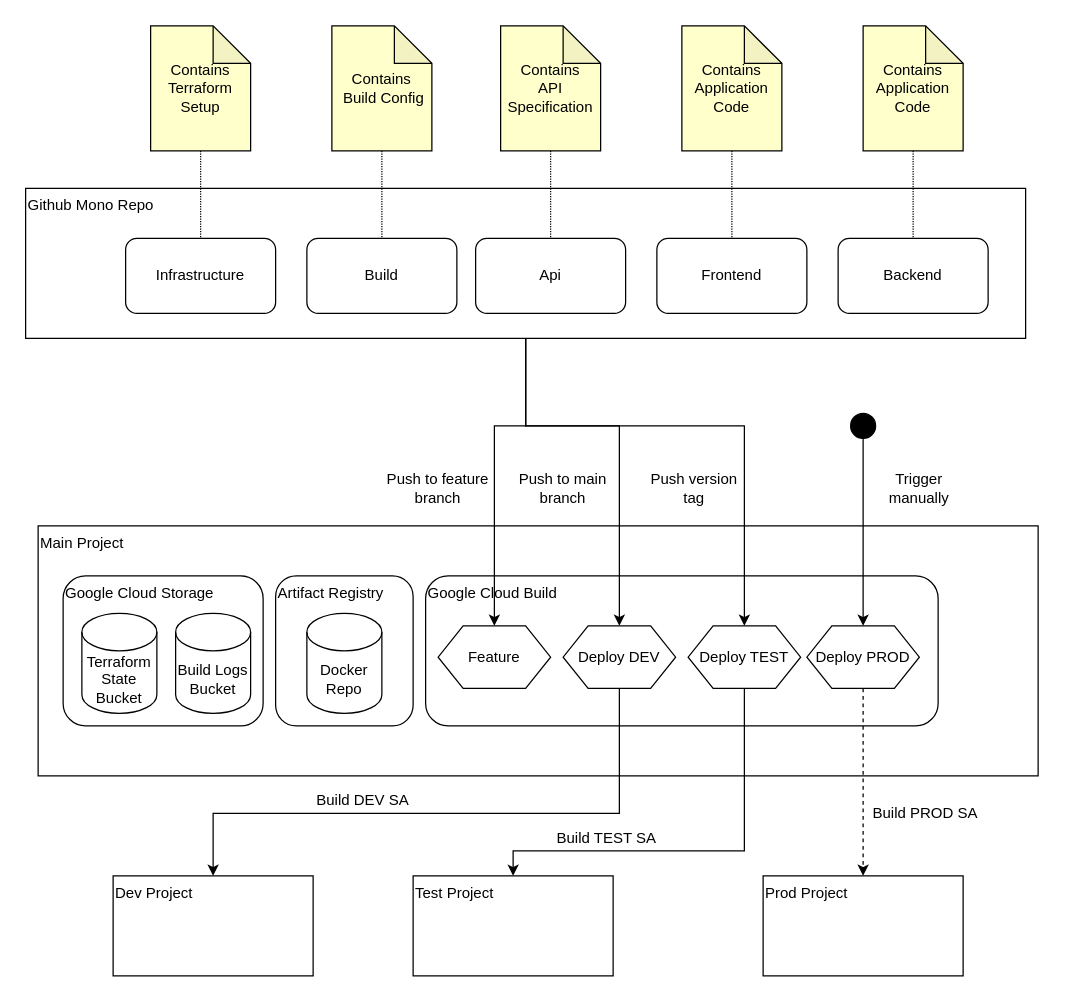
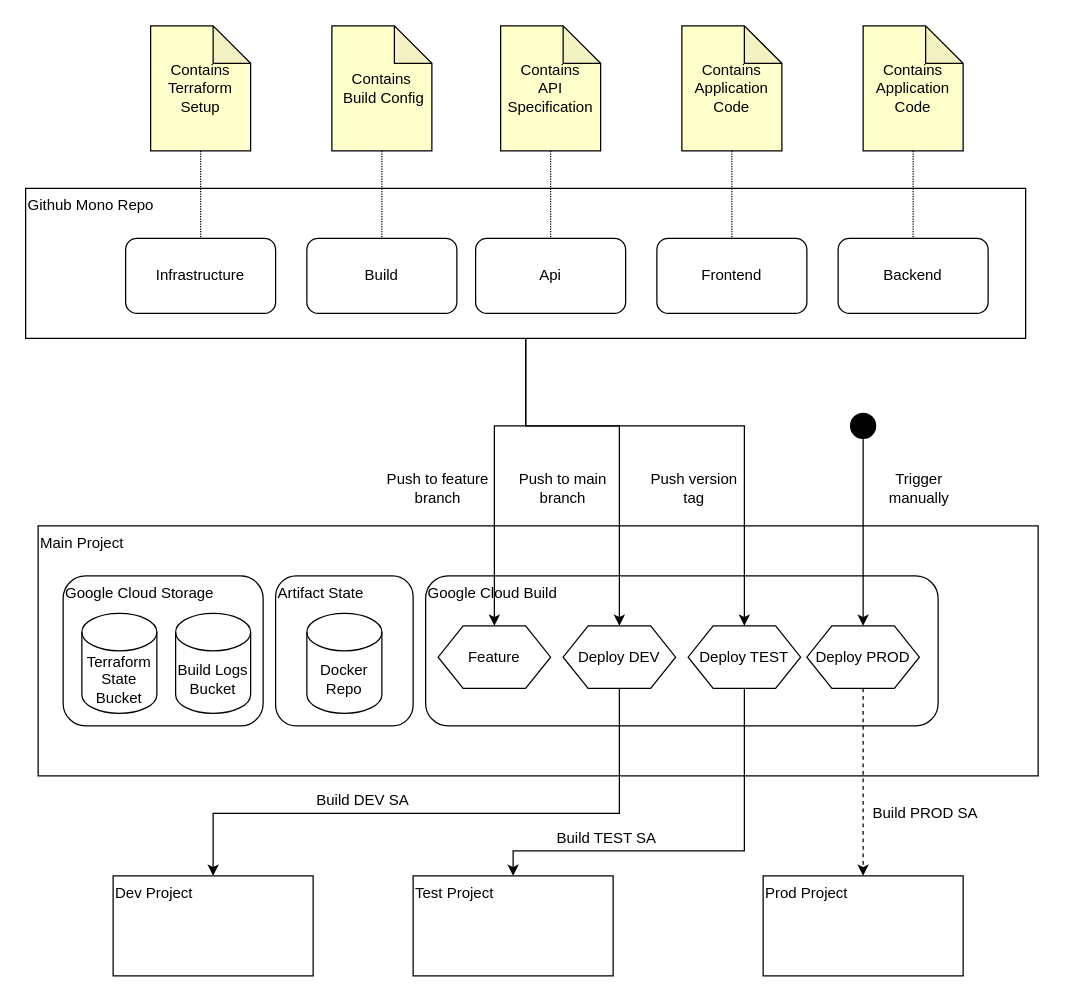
(344, 593) -> (333, 593)
